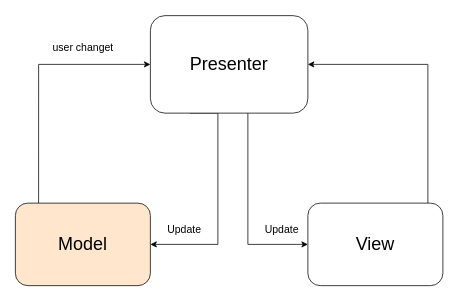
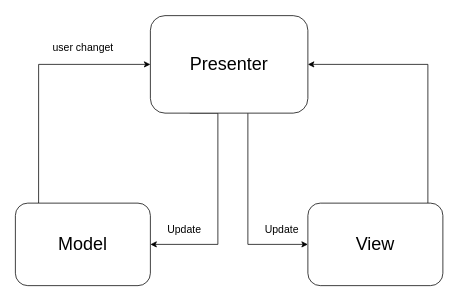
(83, 244) -> (83, 244)
